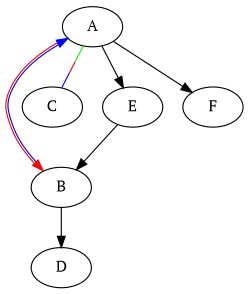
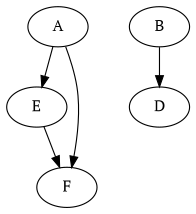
(8, 97) -> none
(52, 107) -> none
(101, 143) -> (50, 142)
